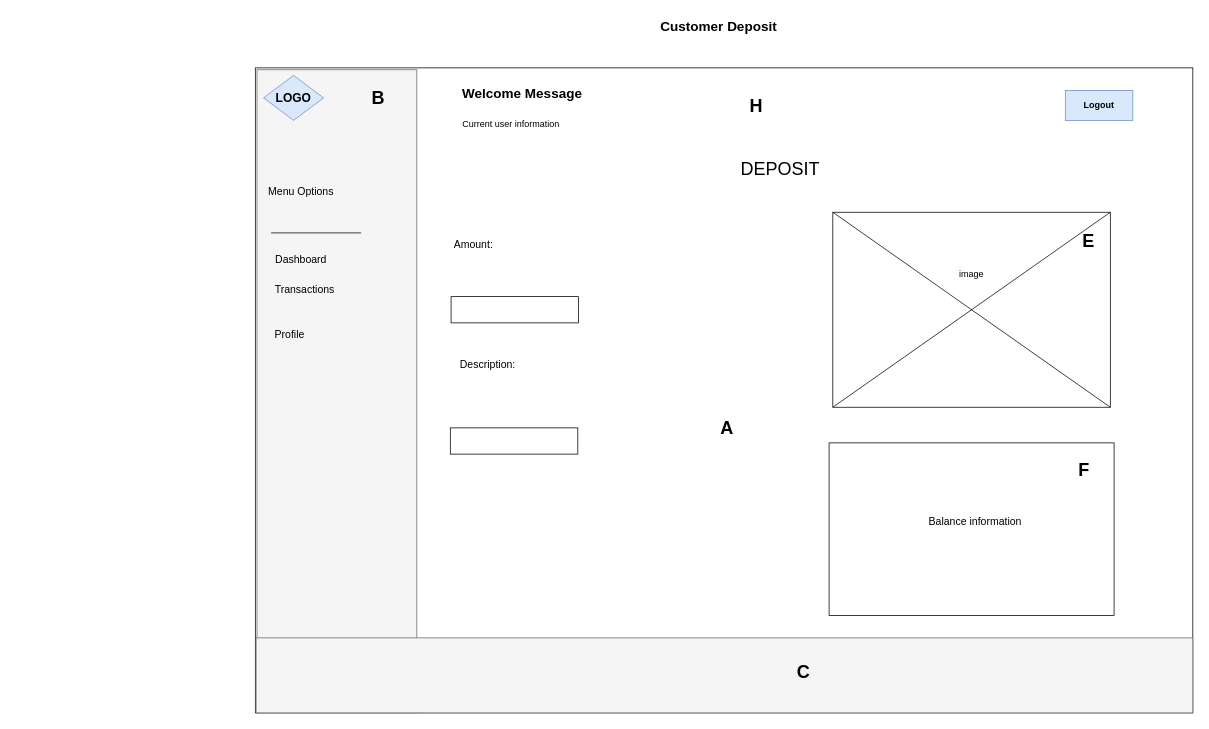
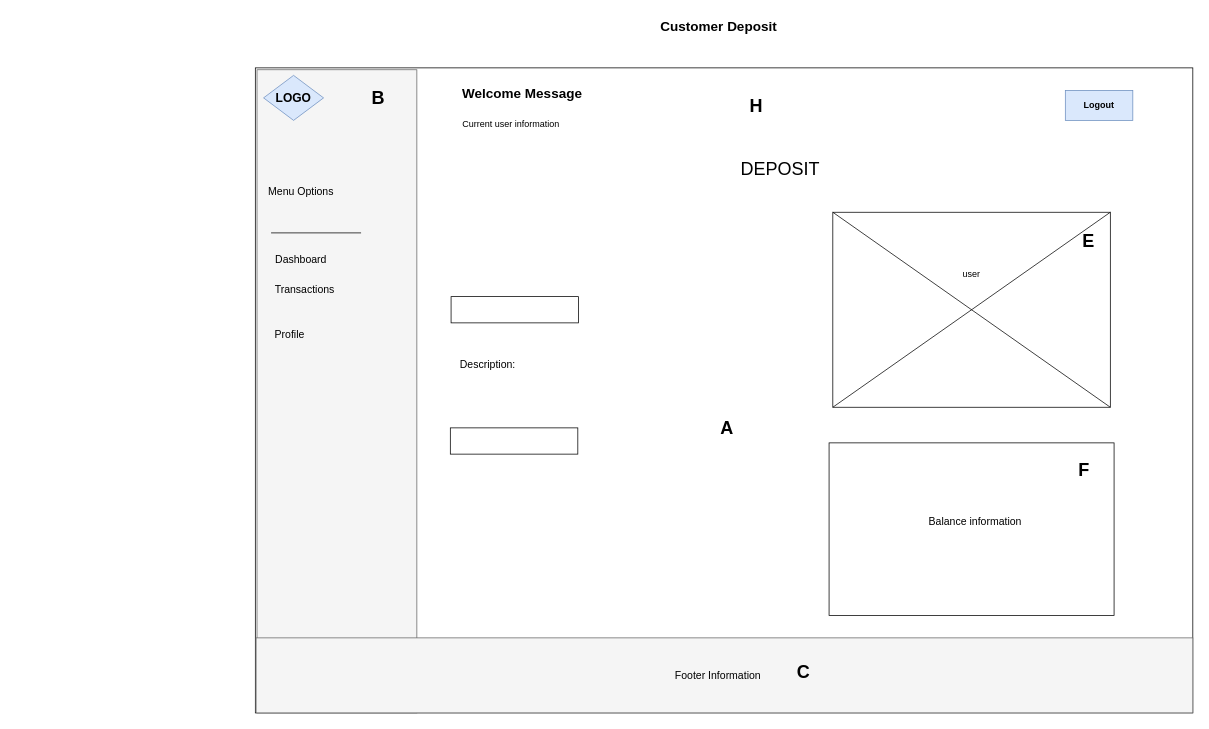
(474, 244) -> none
(972, 274) -> (972, 274)
none -> (718, 675)
